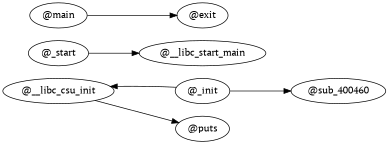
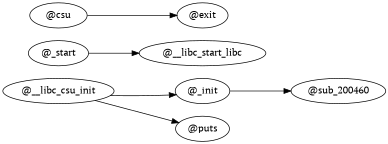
(58, 15) -> (58, 15)
(203, 53) -> (203, 53)
(147, 86) -> (140, 96)
(338, 91) -> (338, 91)
